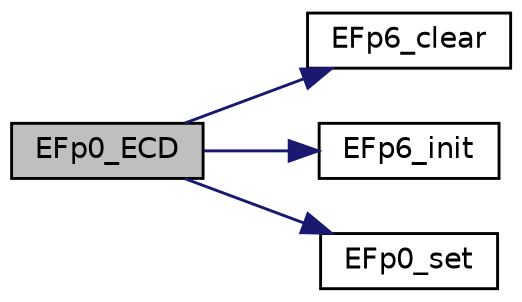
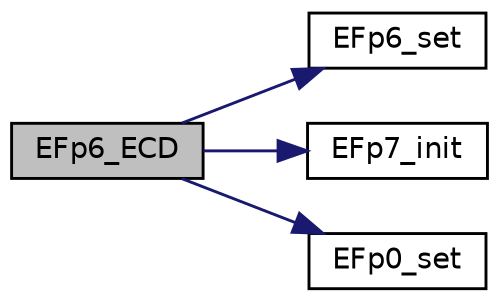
(409, 41) -> (397, 41)
(107, 151) -> (107, 151)
(409, 151) -> (397, 151)
